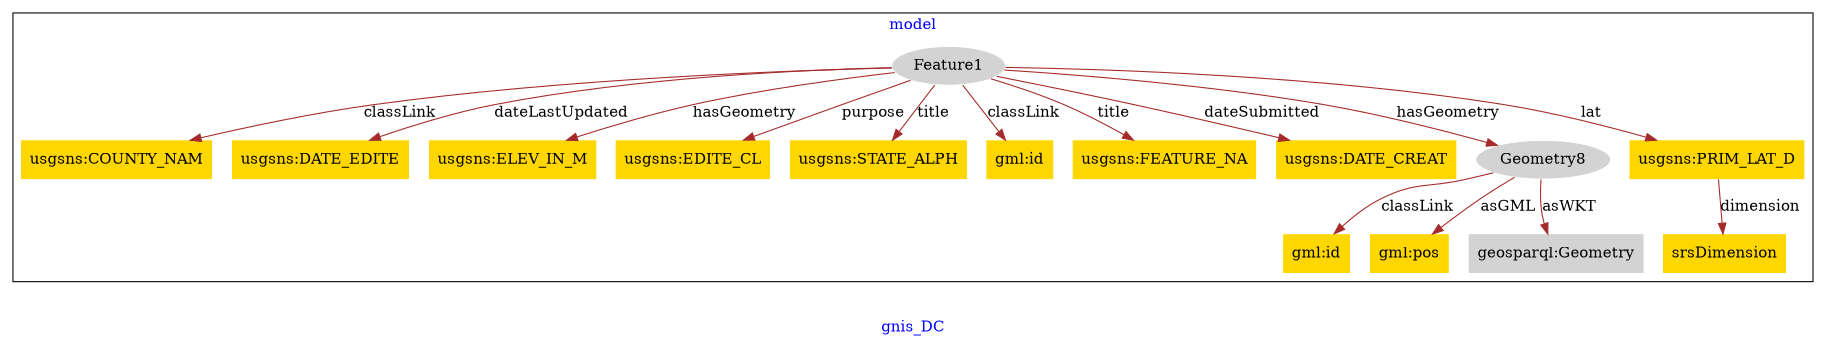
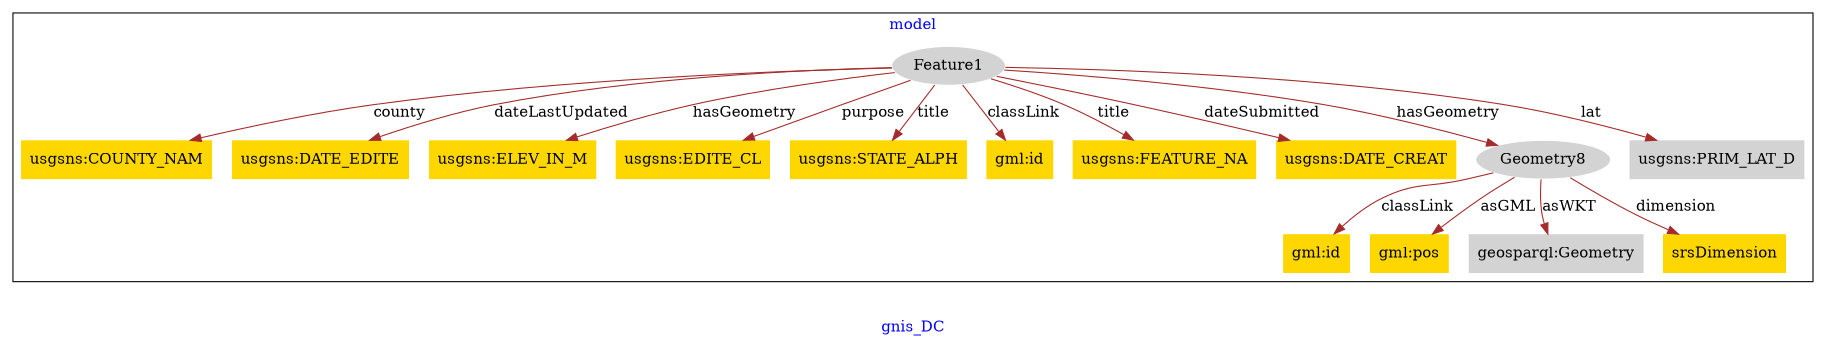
(400, 113) -> (400, 113)
(1717, 160) -> (1717, 160)
(1720, 201) -> (1618, 206)
